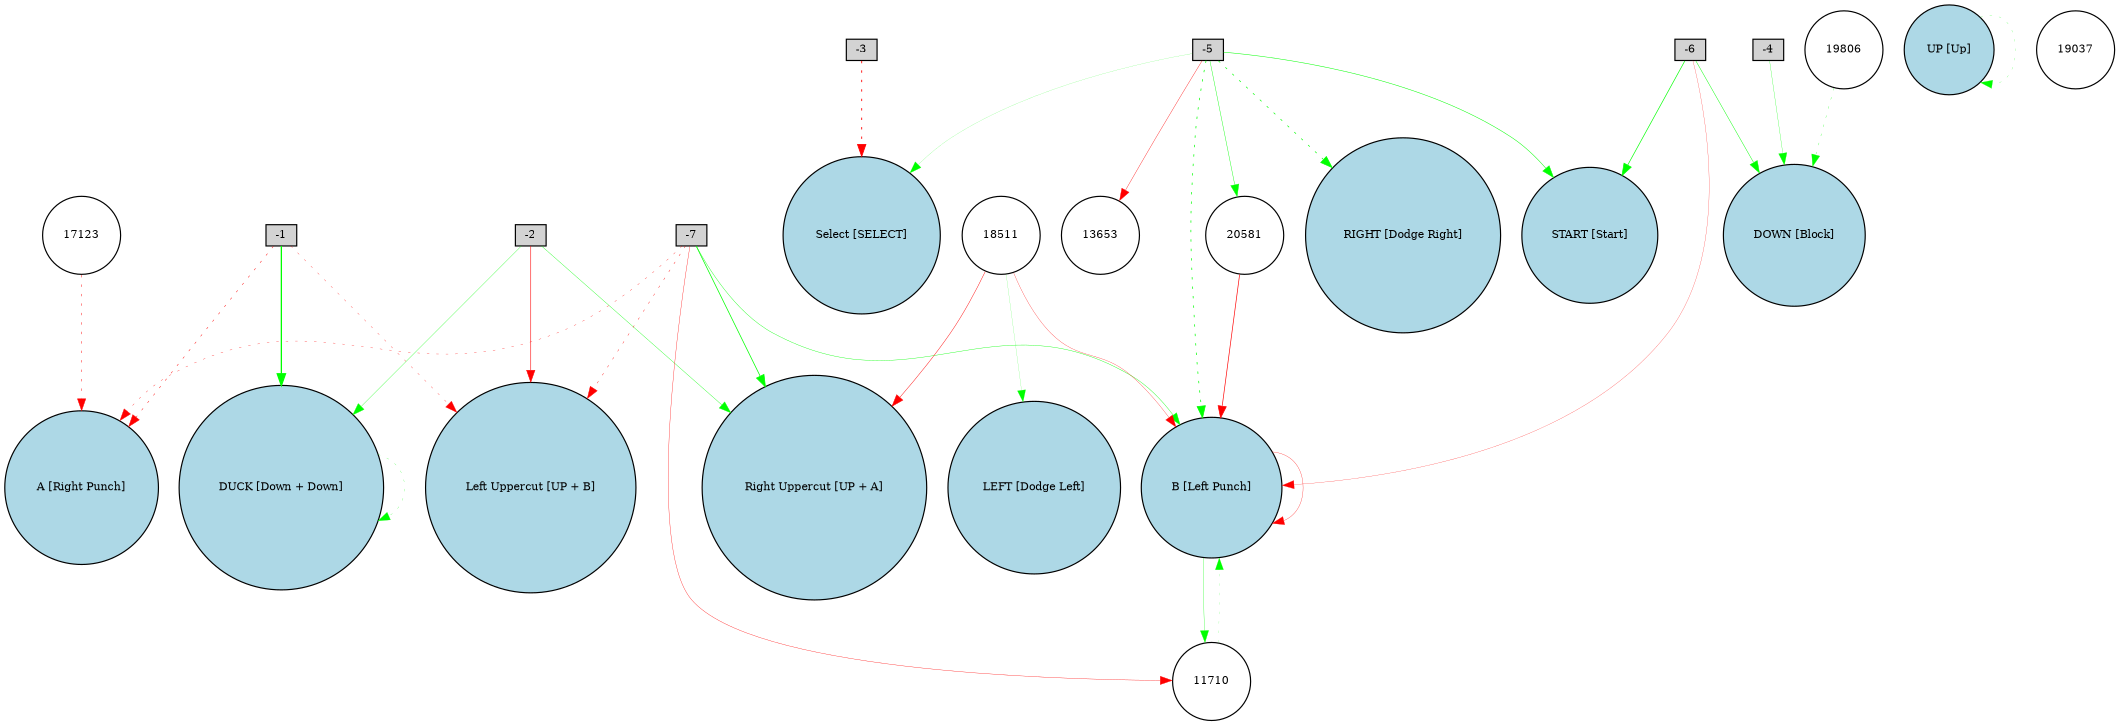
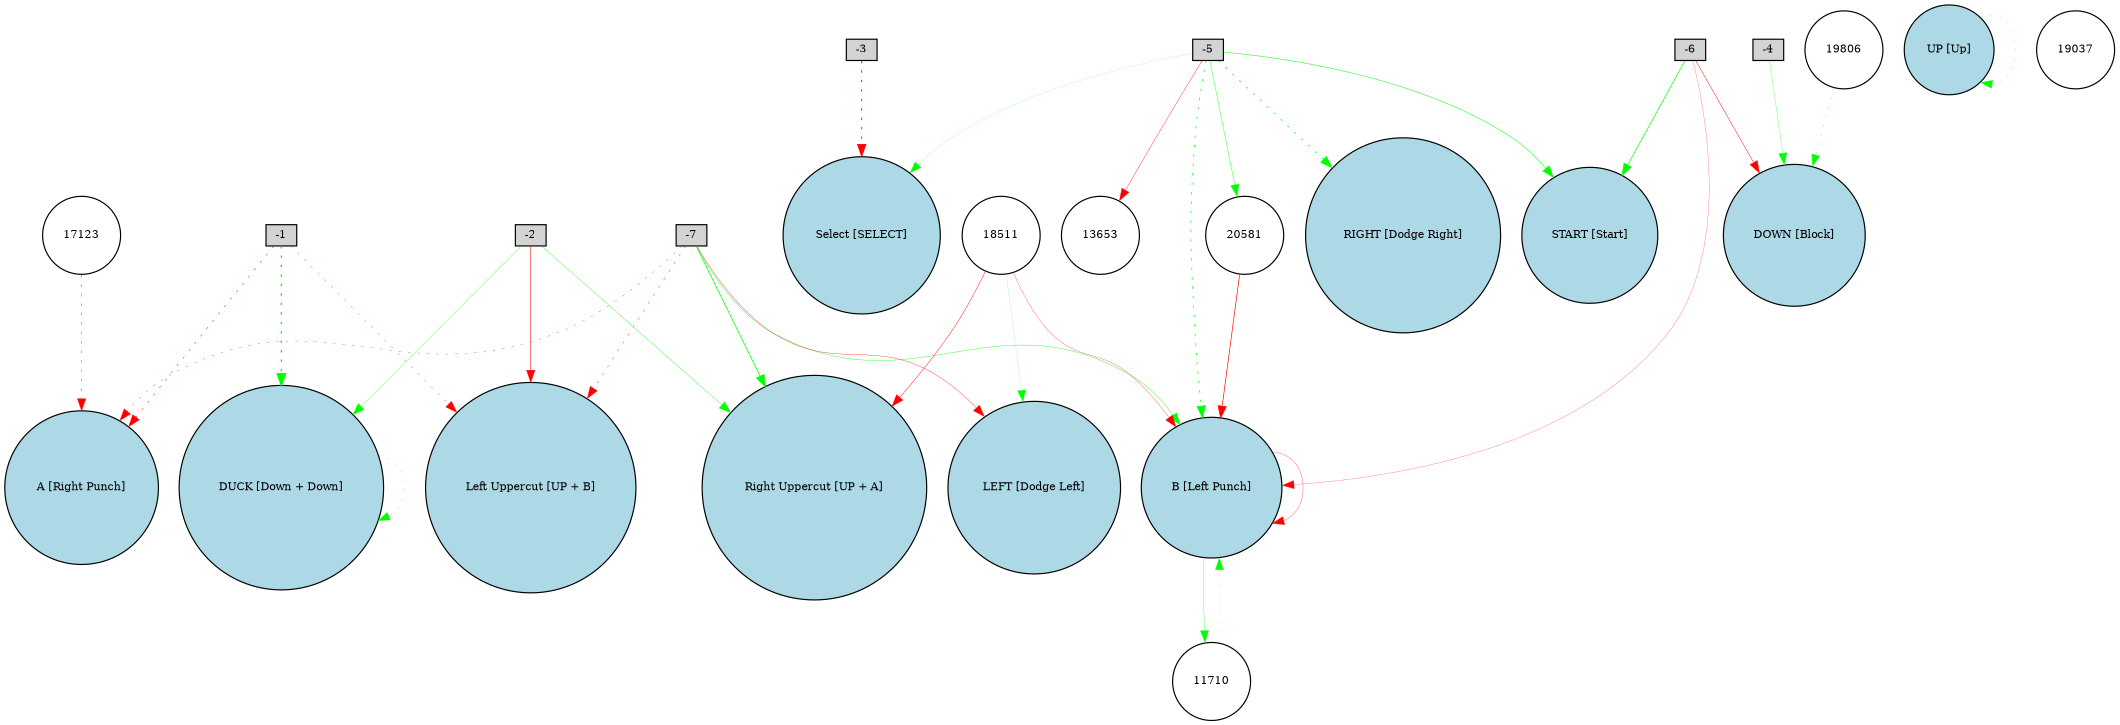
(1725, 112) -> (1725, 112)
(281, 310) -> (281, 310)
(744, 631) -> (822, 352)
